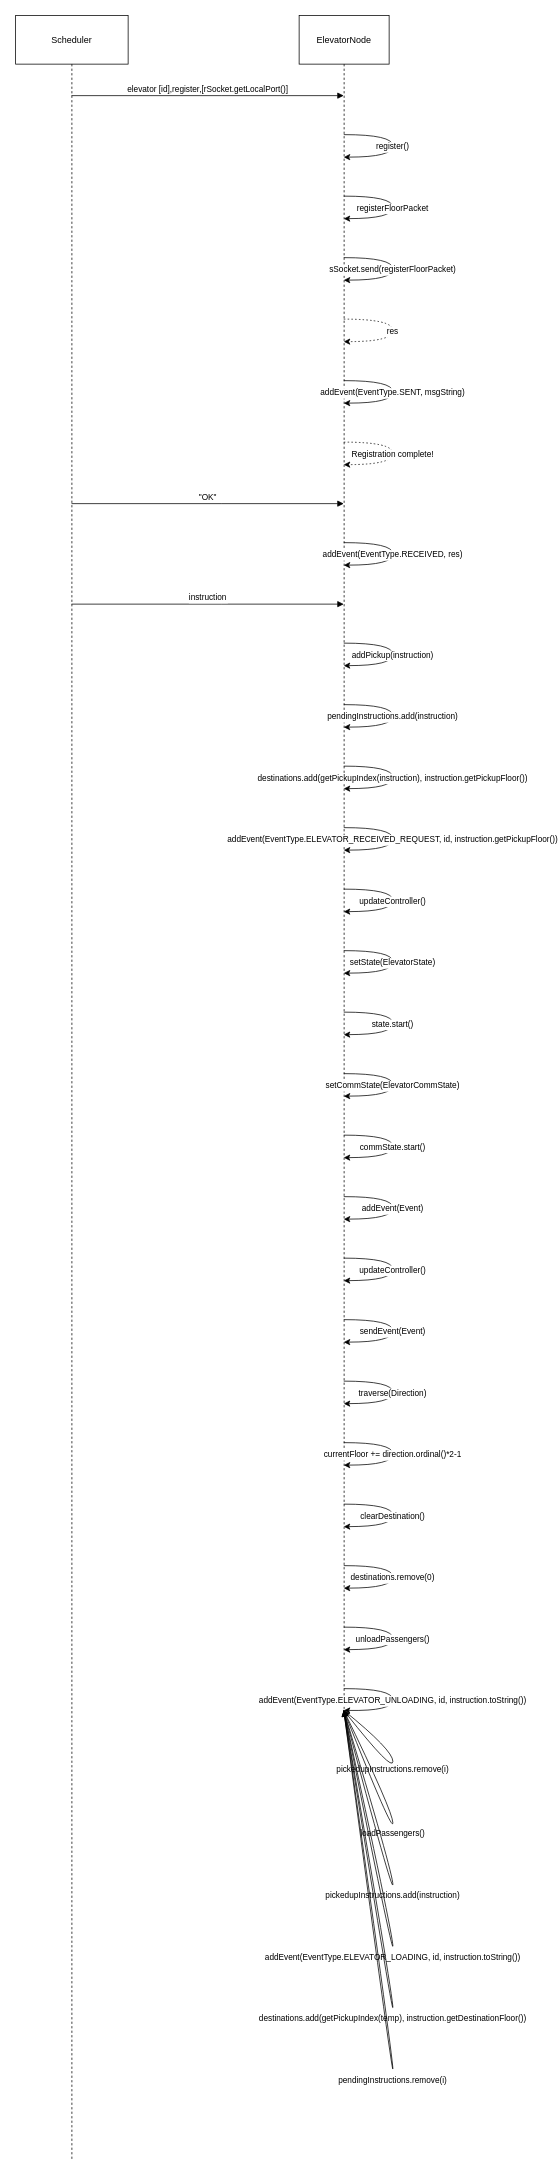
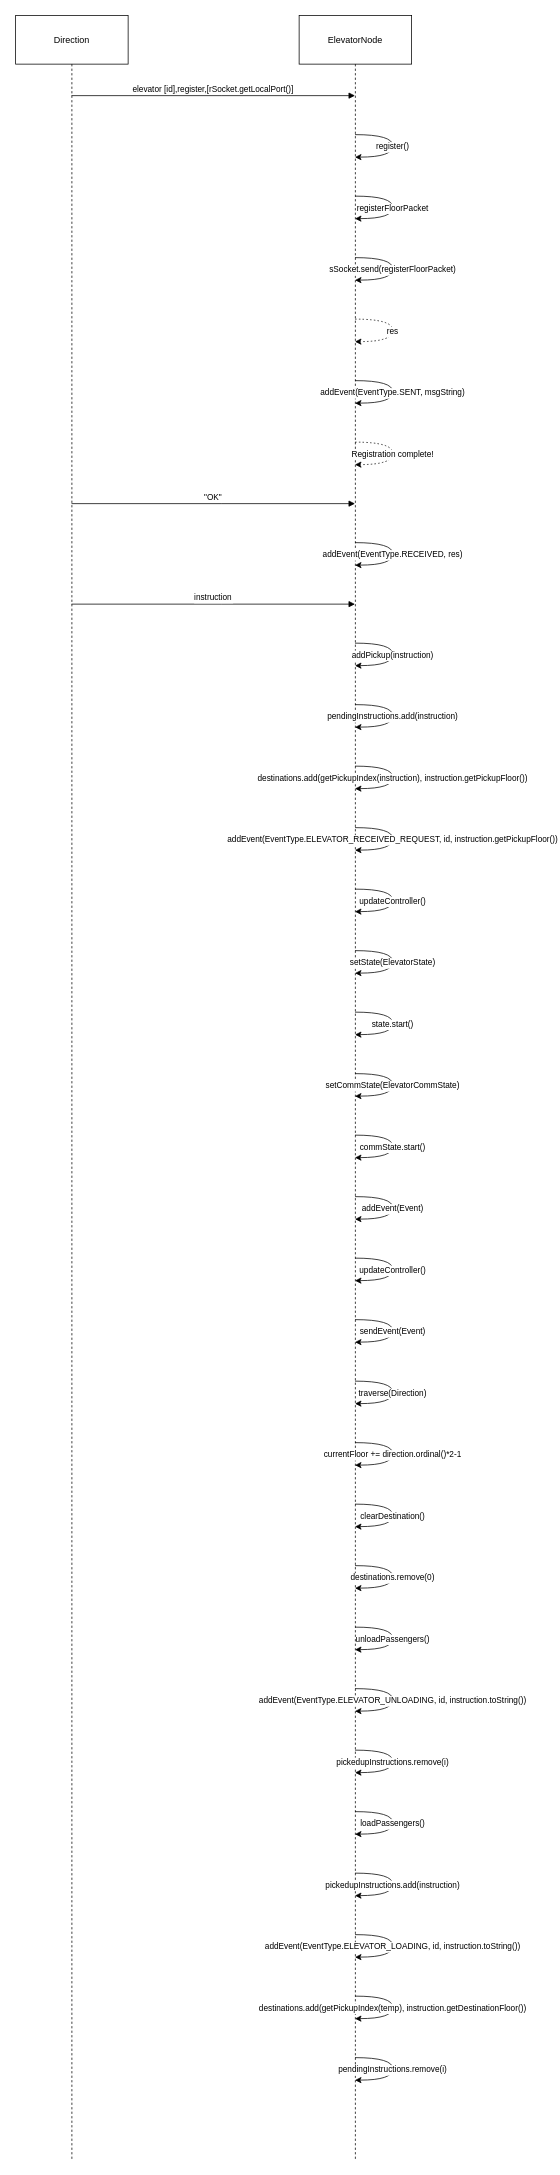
(72, 40) -> (72, 40)
(344, 863) -> (355, 1087)
